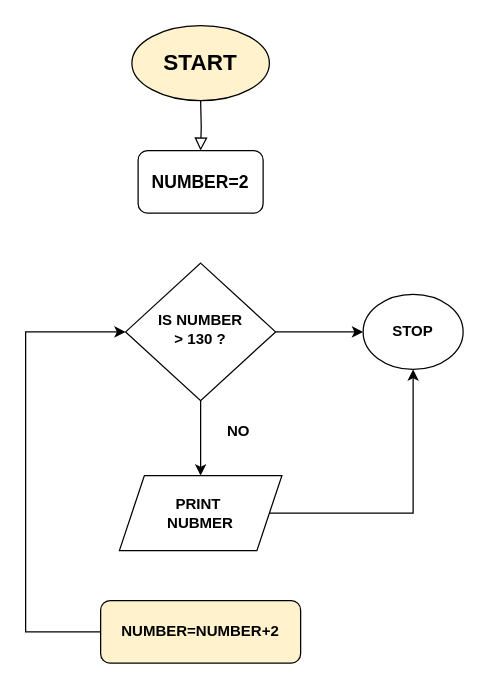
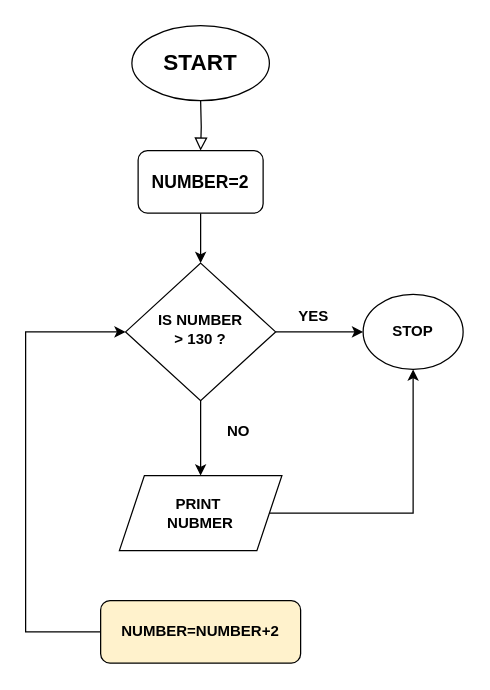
(201, 63) -> (201, 63)
none -> (201, 234)
none -> (313, 317)
